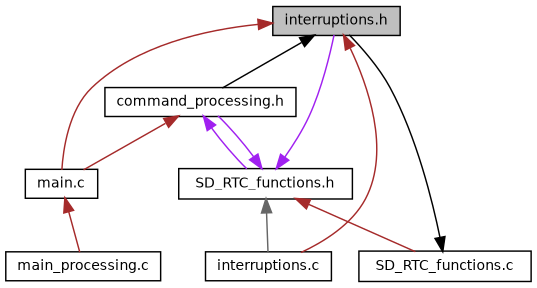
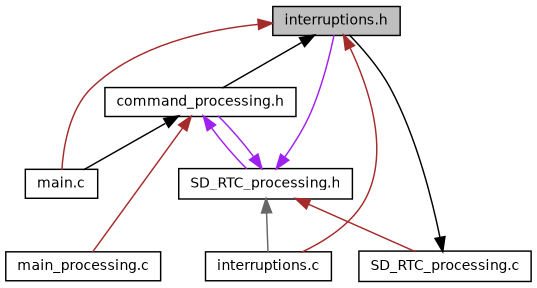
(124, 147) -> (124, 147)
(266, 184) -> (266, 184)
(74, 232) -> (137, 190)
(445, 266) -> (445, 266)
